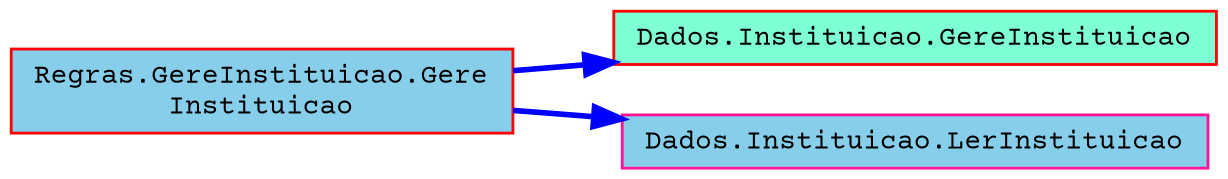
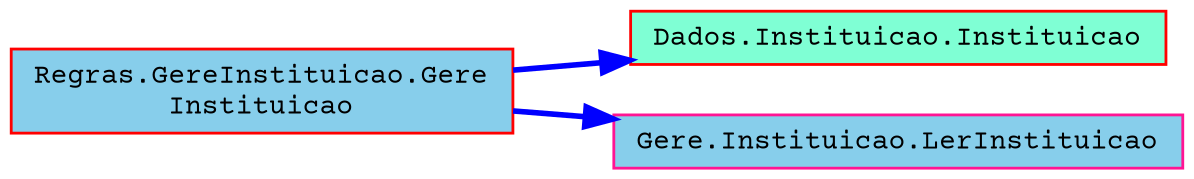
(915, 38) -> (898, 38)
(915, 142) -> (898, 142)
